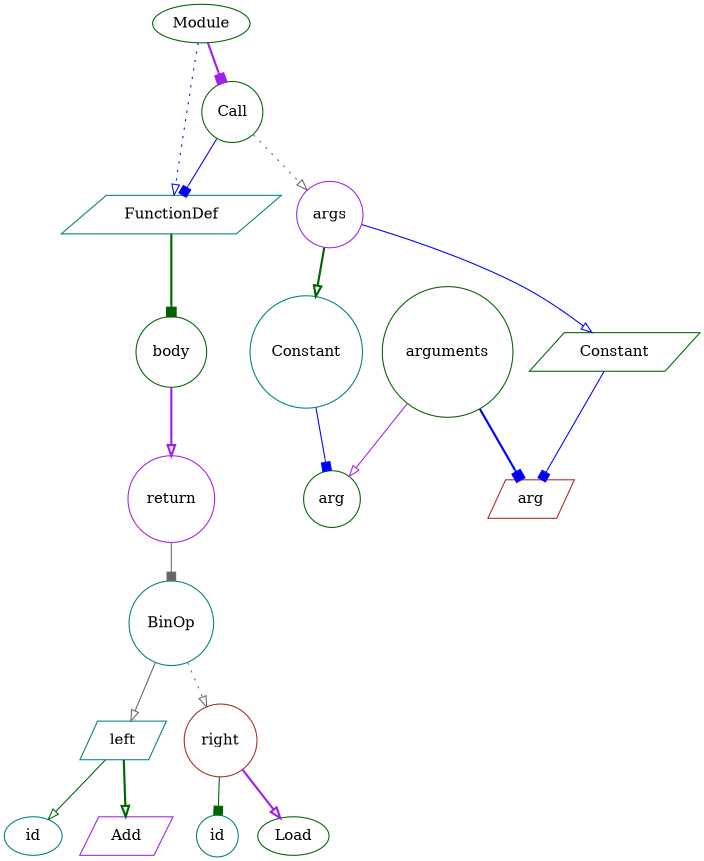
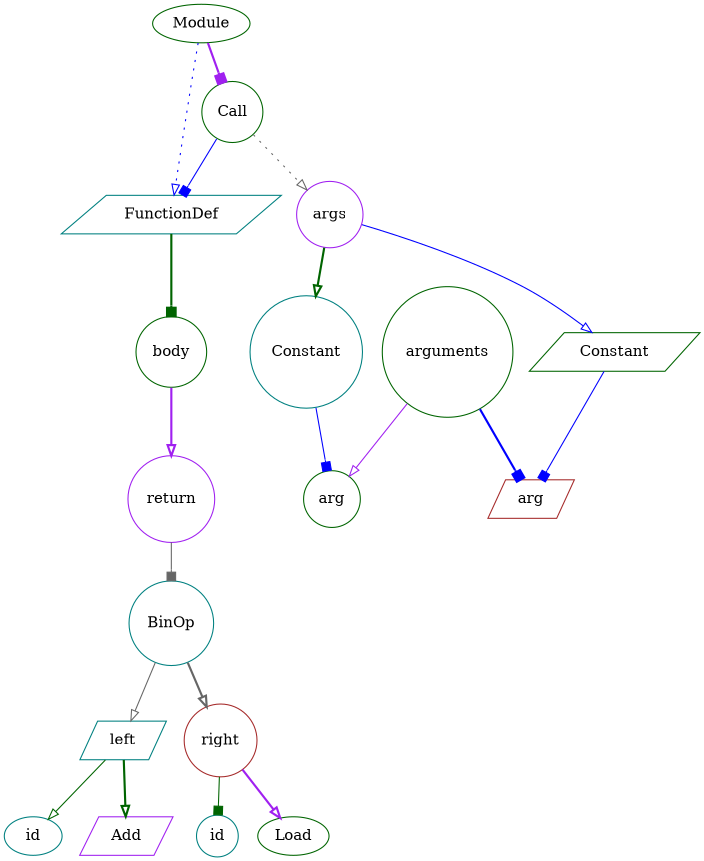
(195, 680) -> (195, 680)
